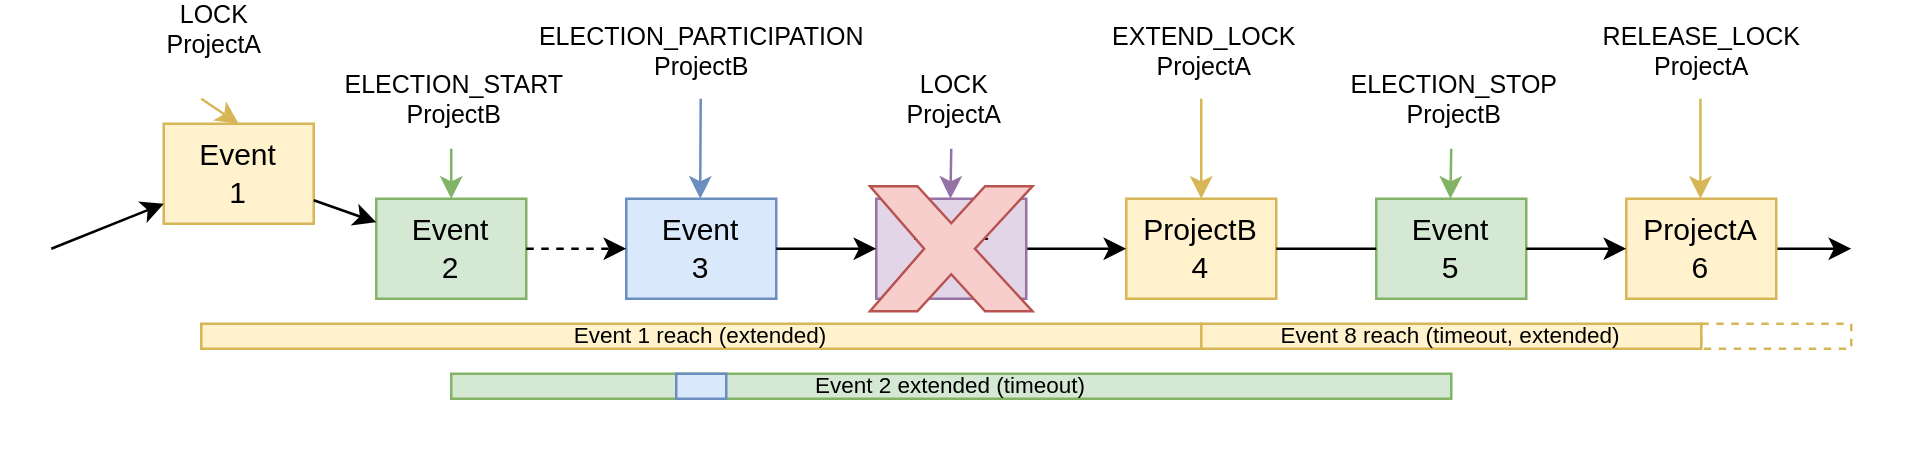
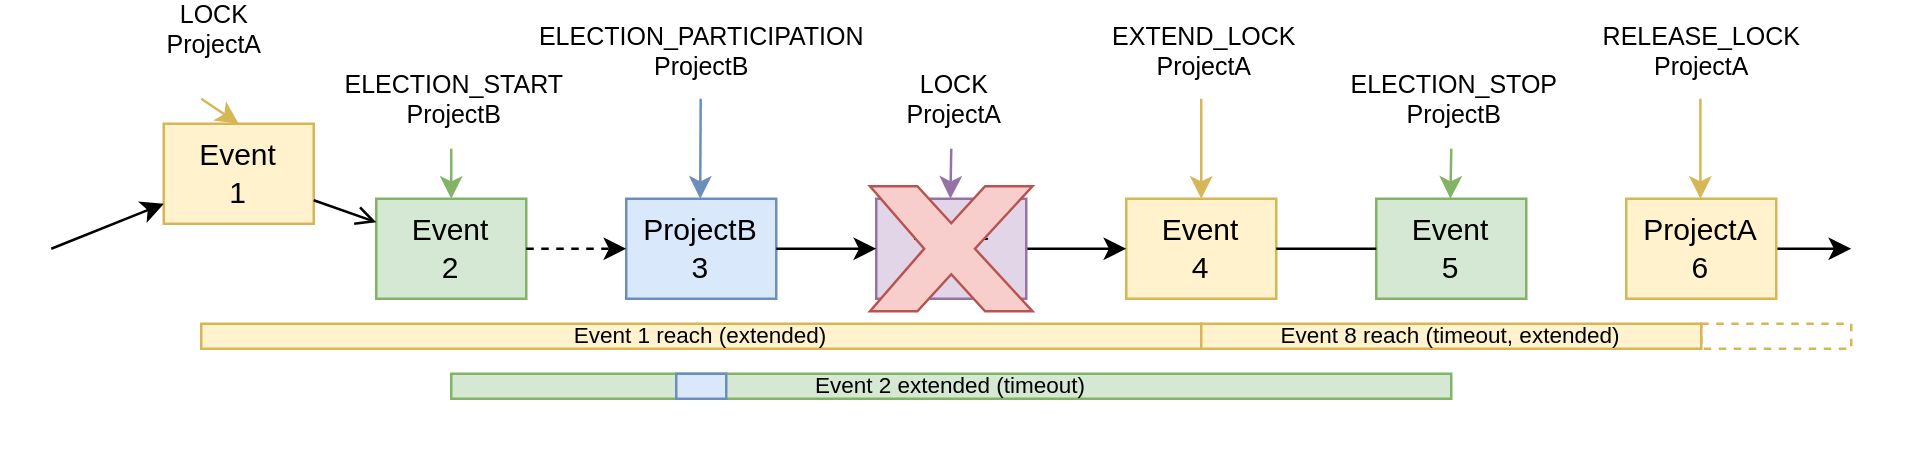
(359, 216) -> (362, 217)
(701, 249) -> (701, 249)
(1201, 249) -> (1201, 249)
(1568, 249) -> none
